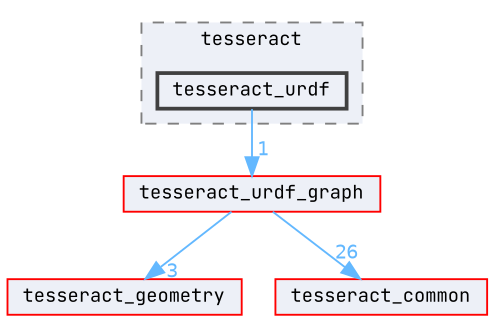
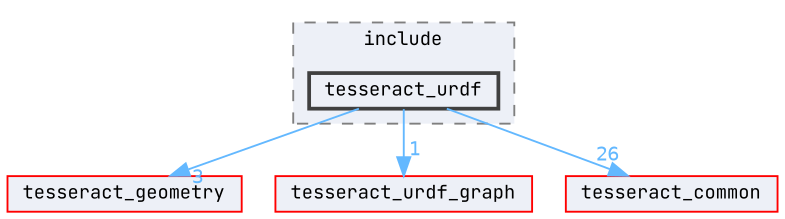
(252, 40) -> (404, 40)
(196, 239) -> (274, 139)
(309, 240) -> (528, 139)
